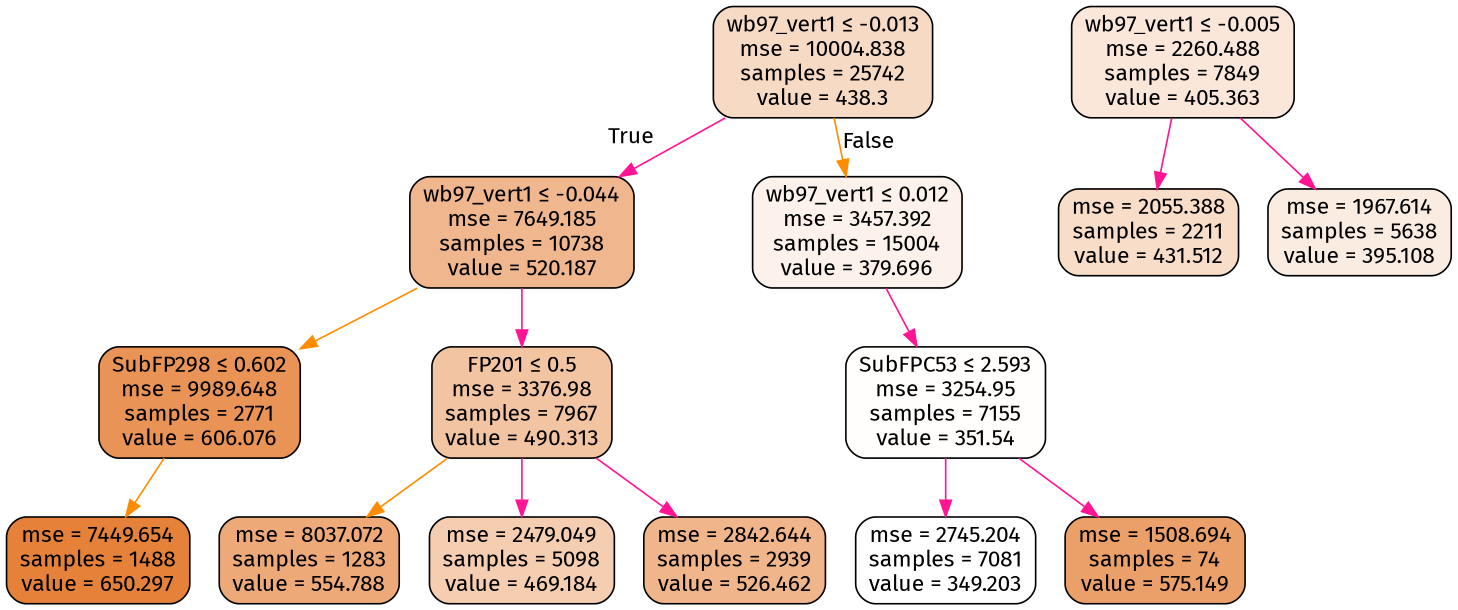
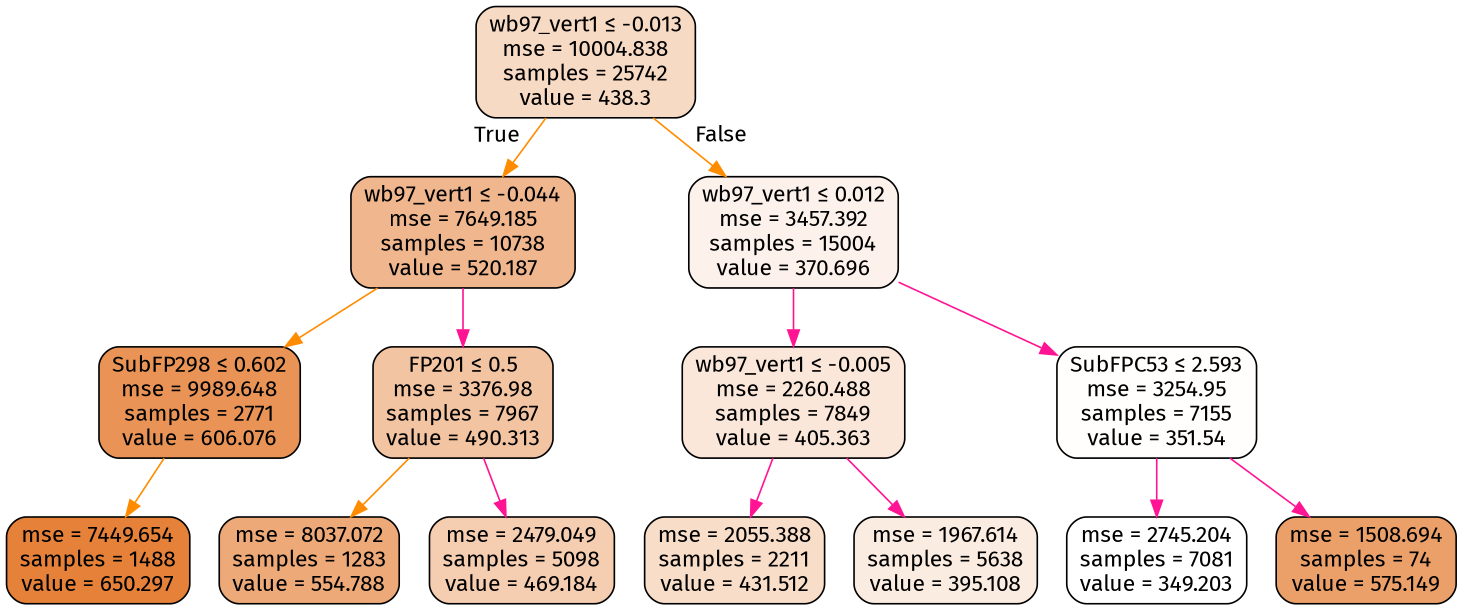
(680, 143) -> (529, 140)
(857, 268) -> (794, 268)
none -> (794, 309)
(735, 560) -> none
